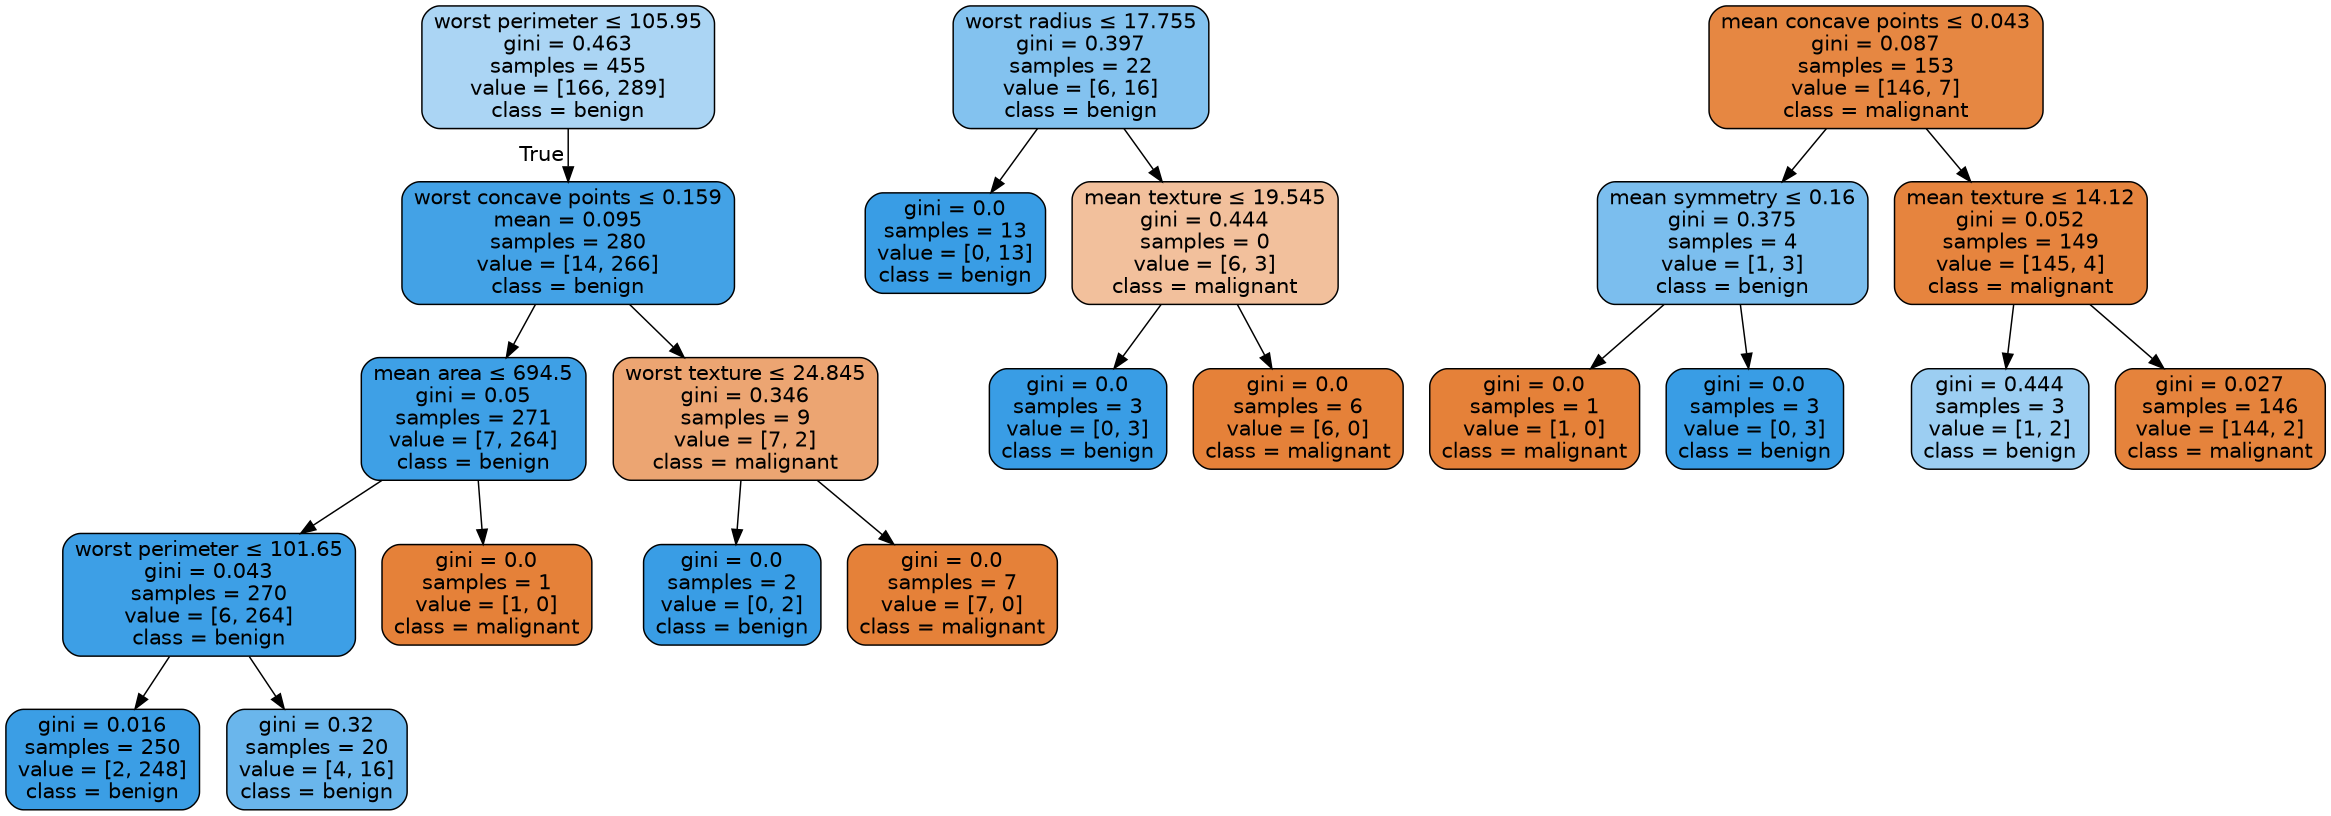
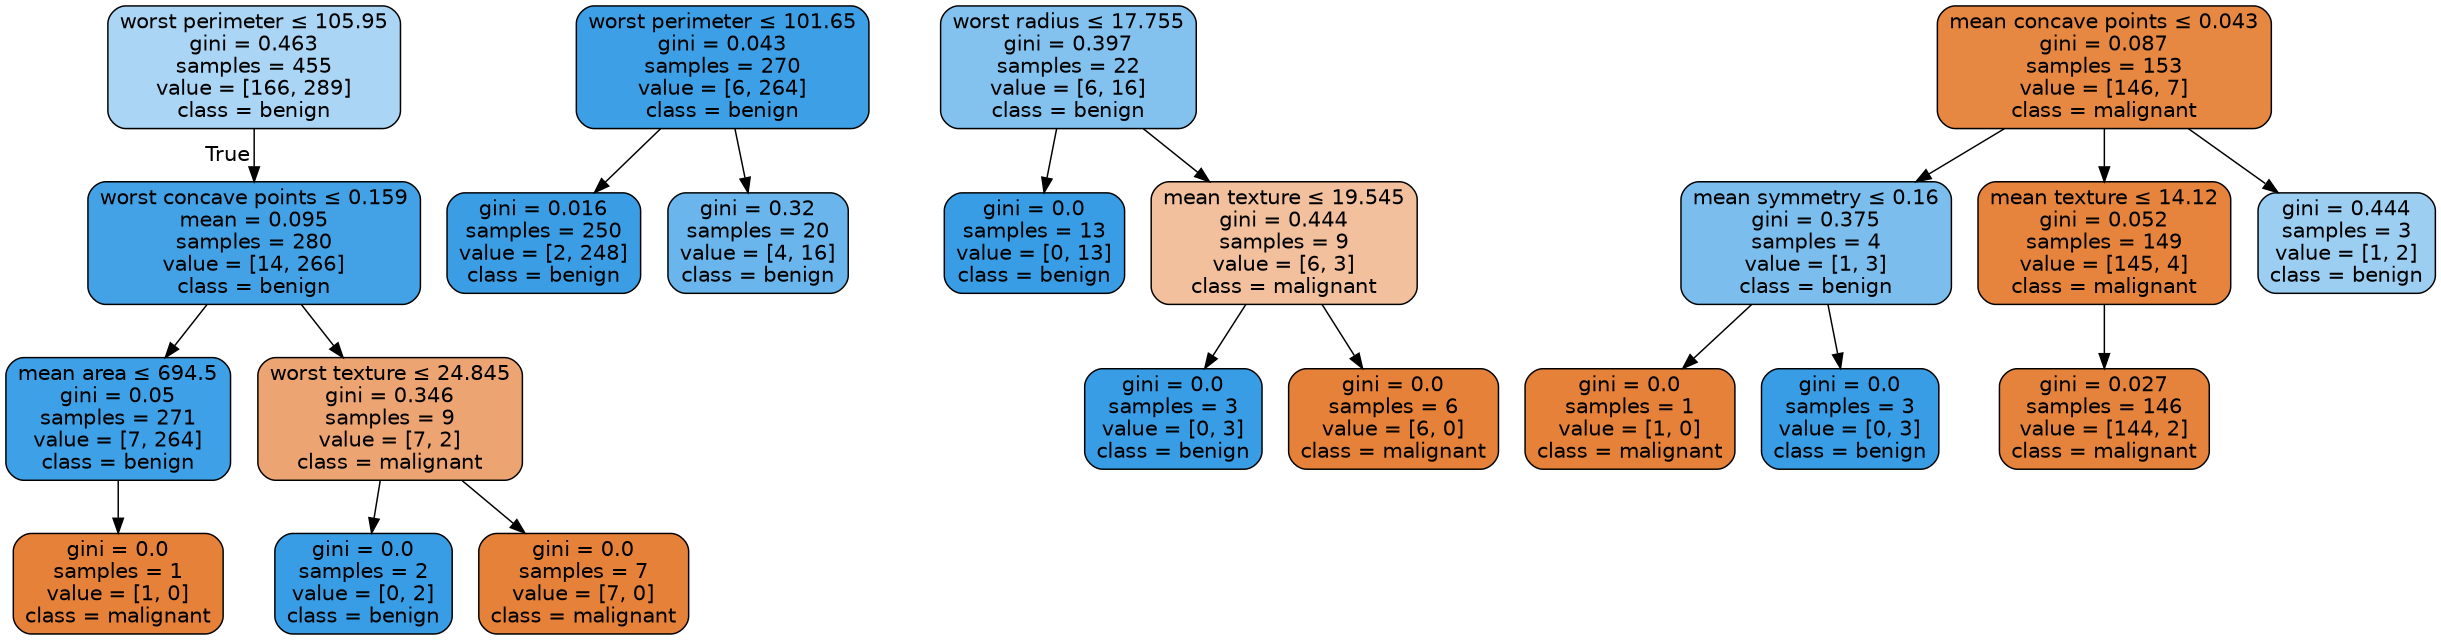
(1205, 242) -> (1284, 242)
(2011, 329) -> (2227, 156)
(348, 503) -> none
